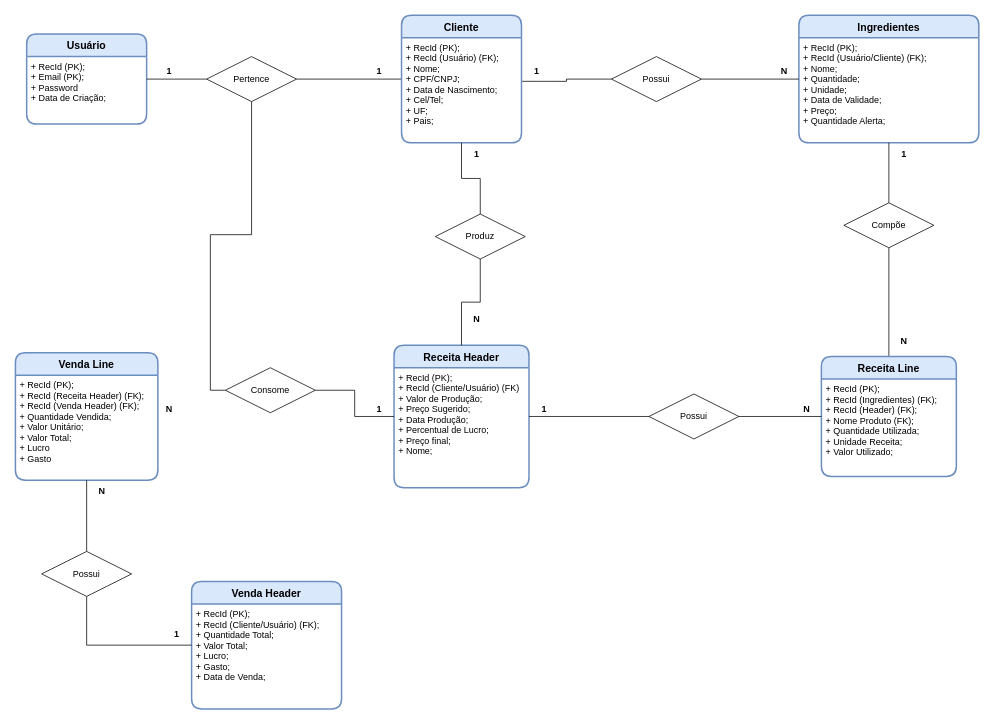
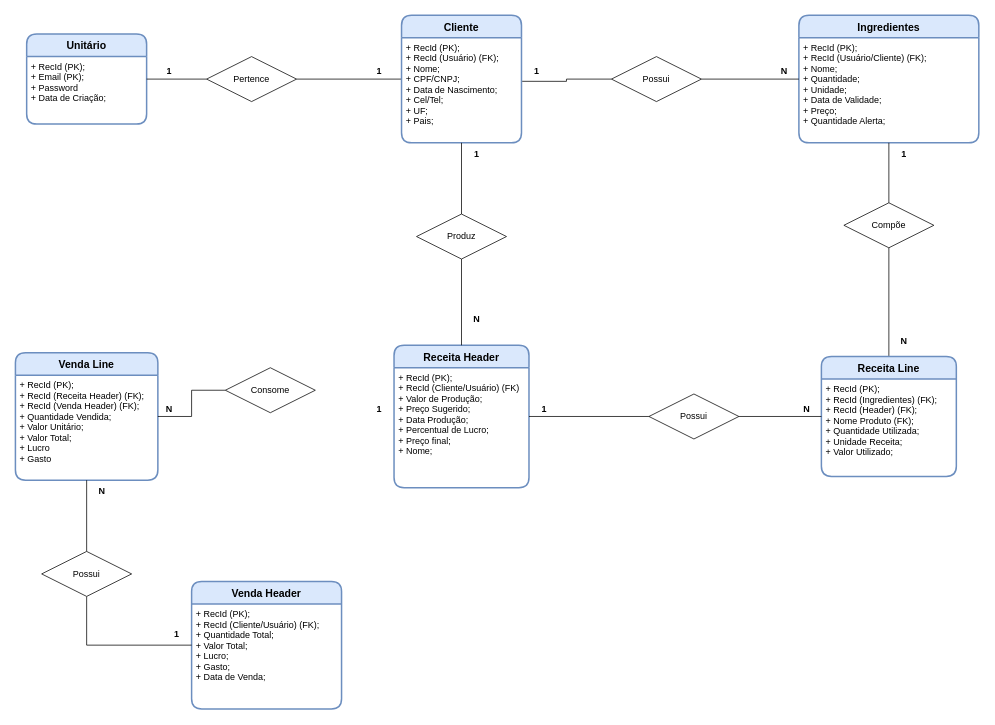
(86, 46) -> (86, 46)
(218, 235) -> (192, 410)
(480, 237) -> (462, 237)
(355, 402) -> none
